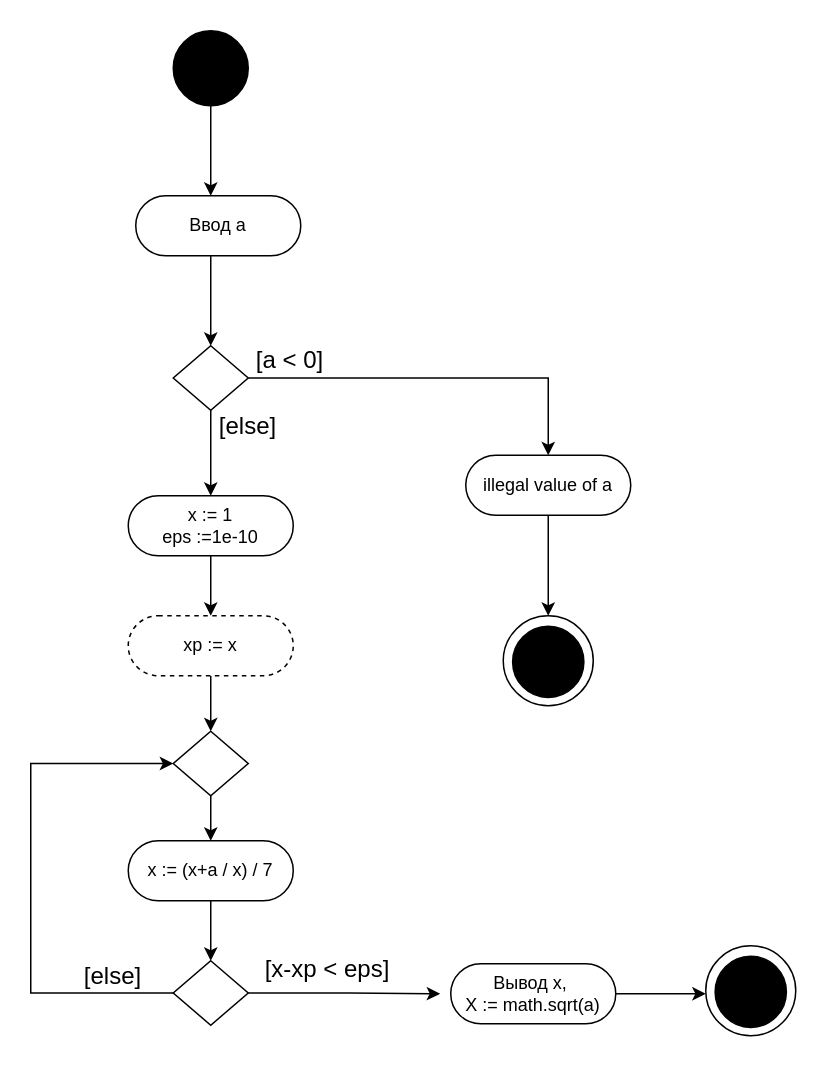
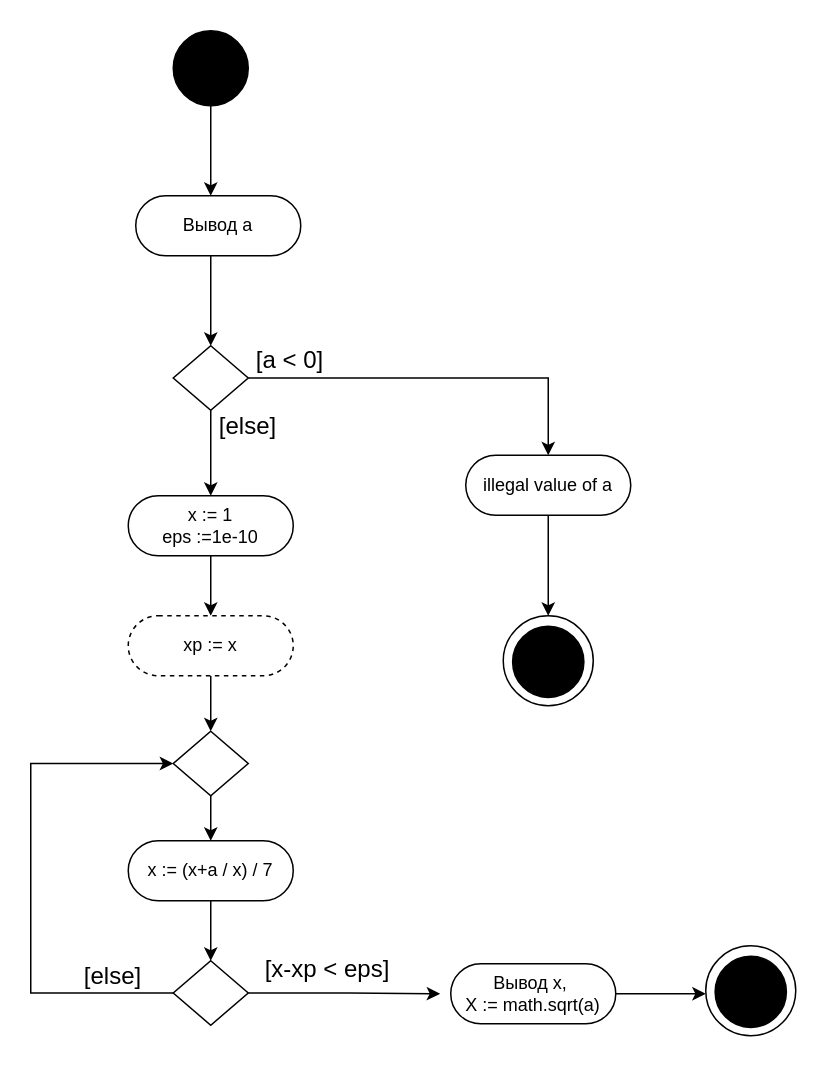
(218, 226) -> (218, 226)
